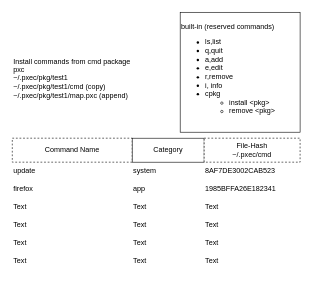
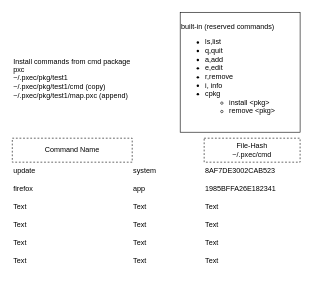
(168, 150) -> none
